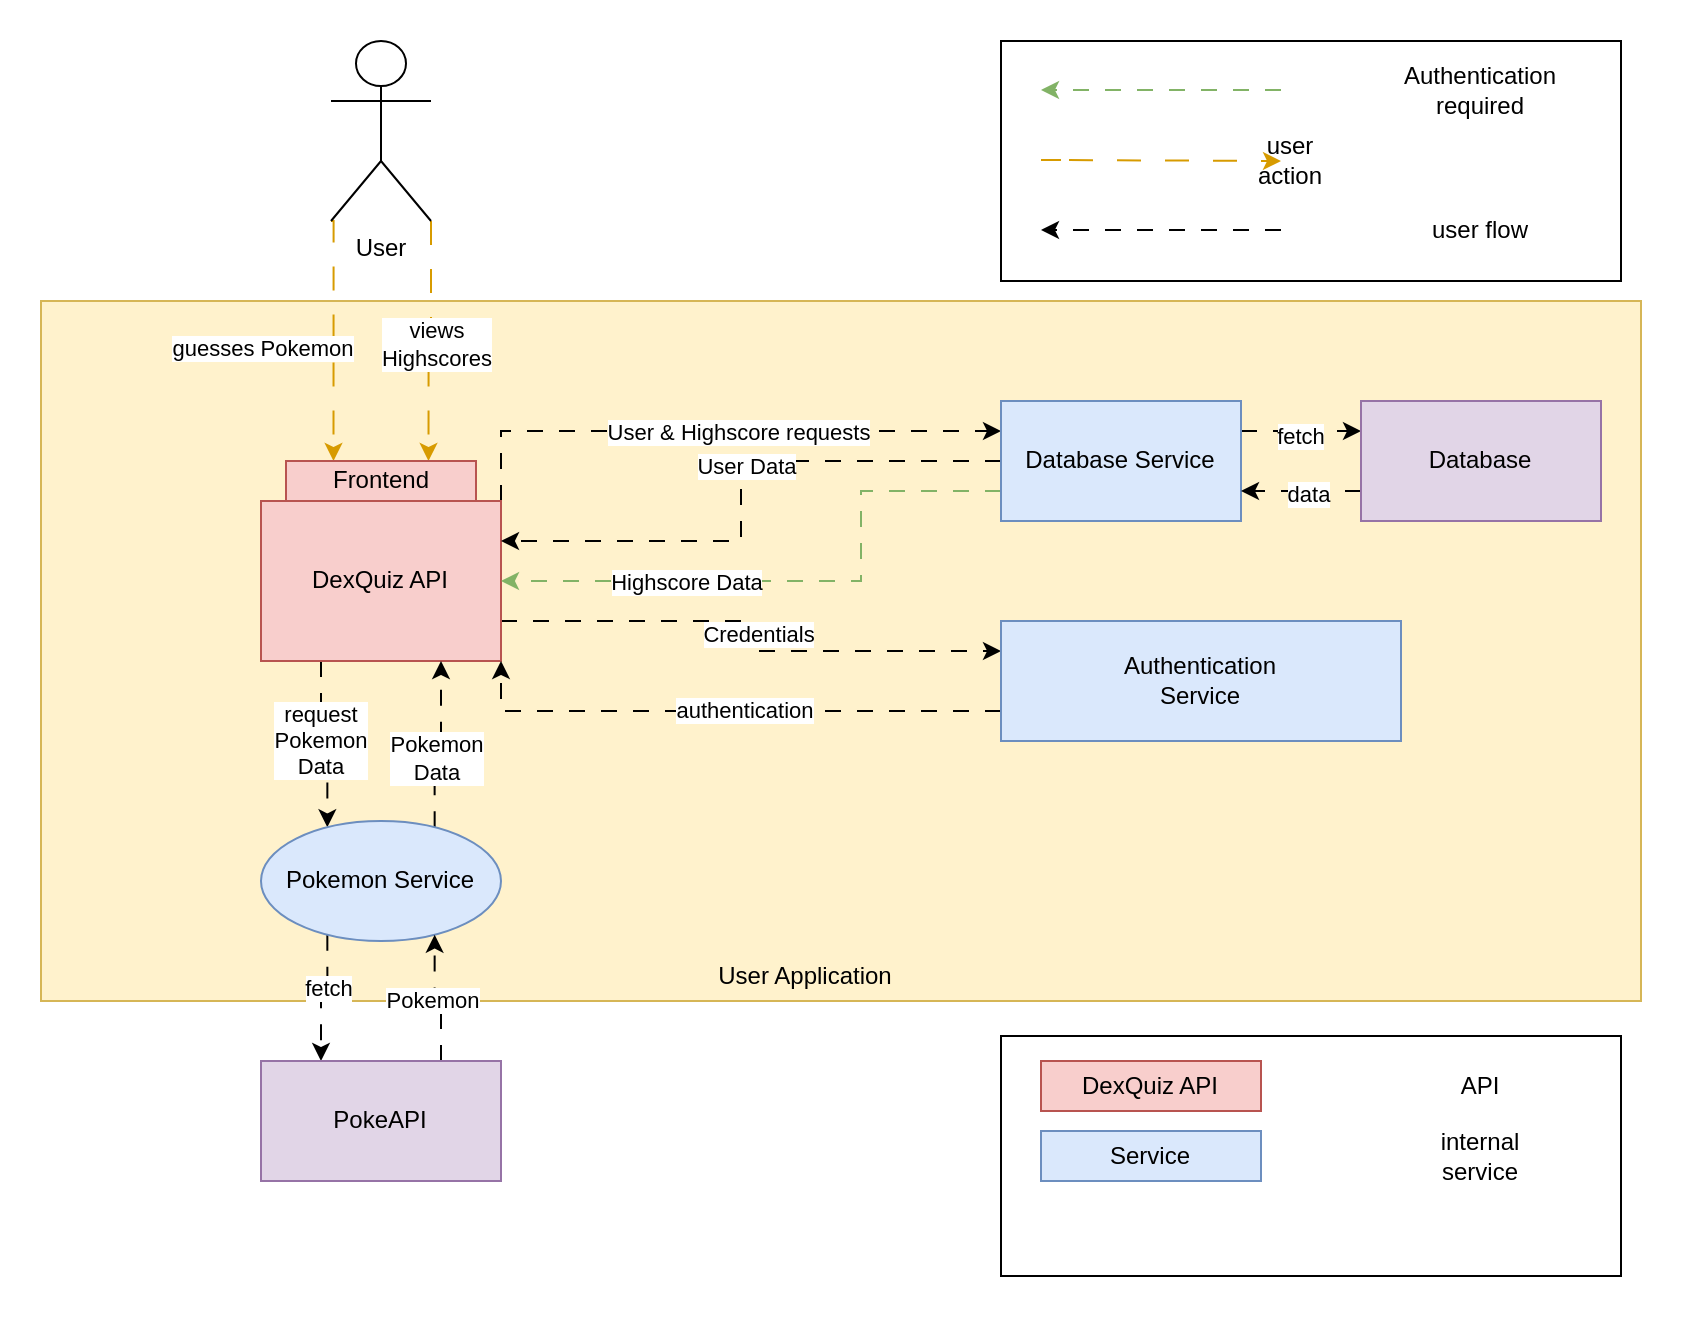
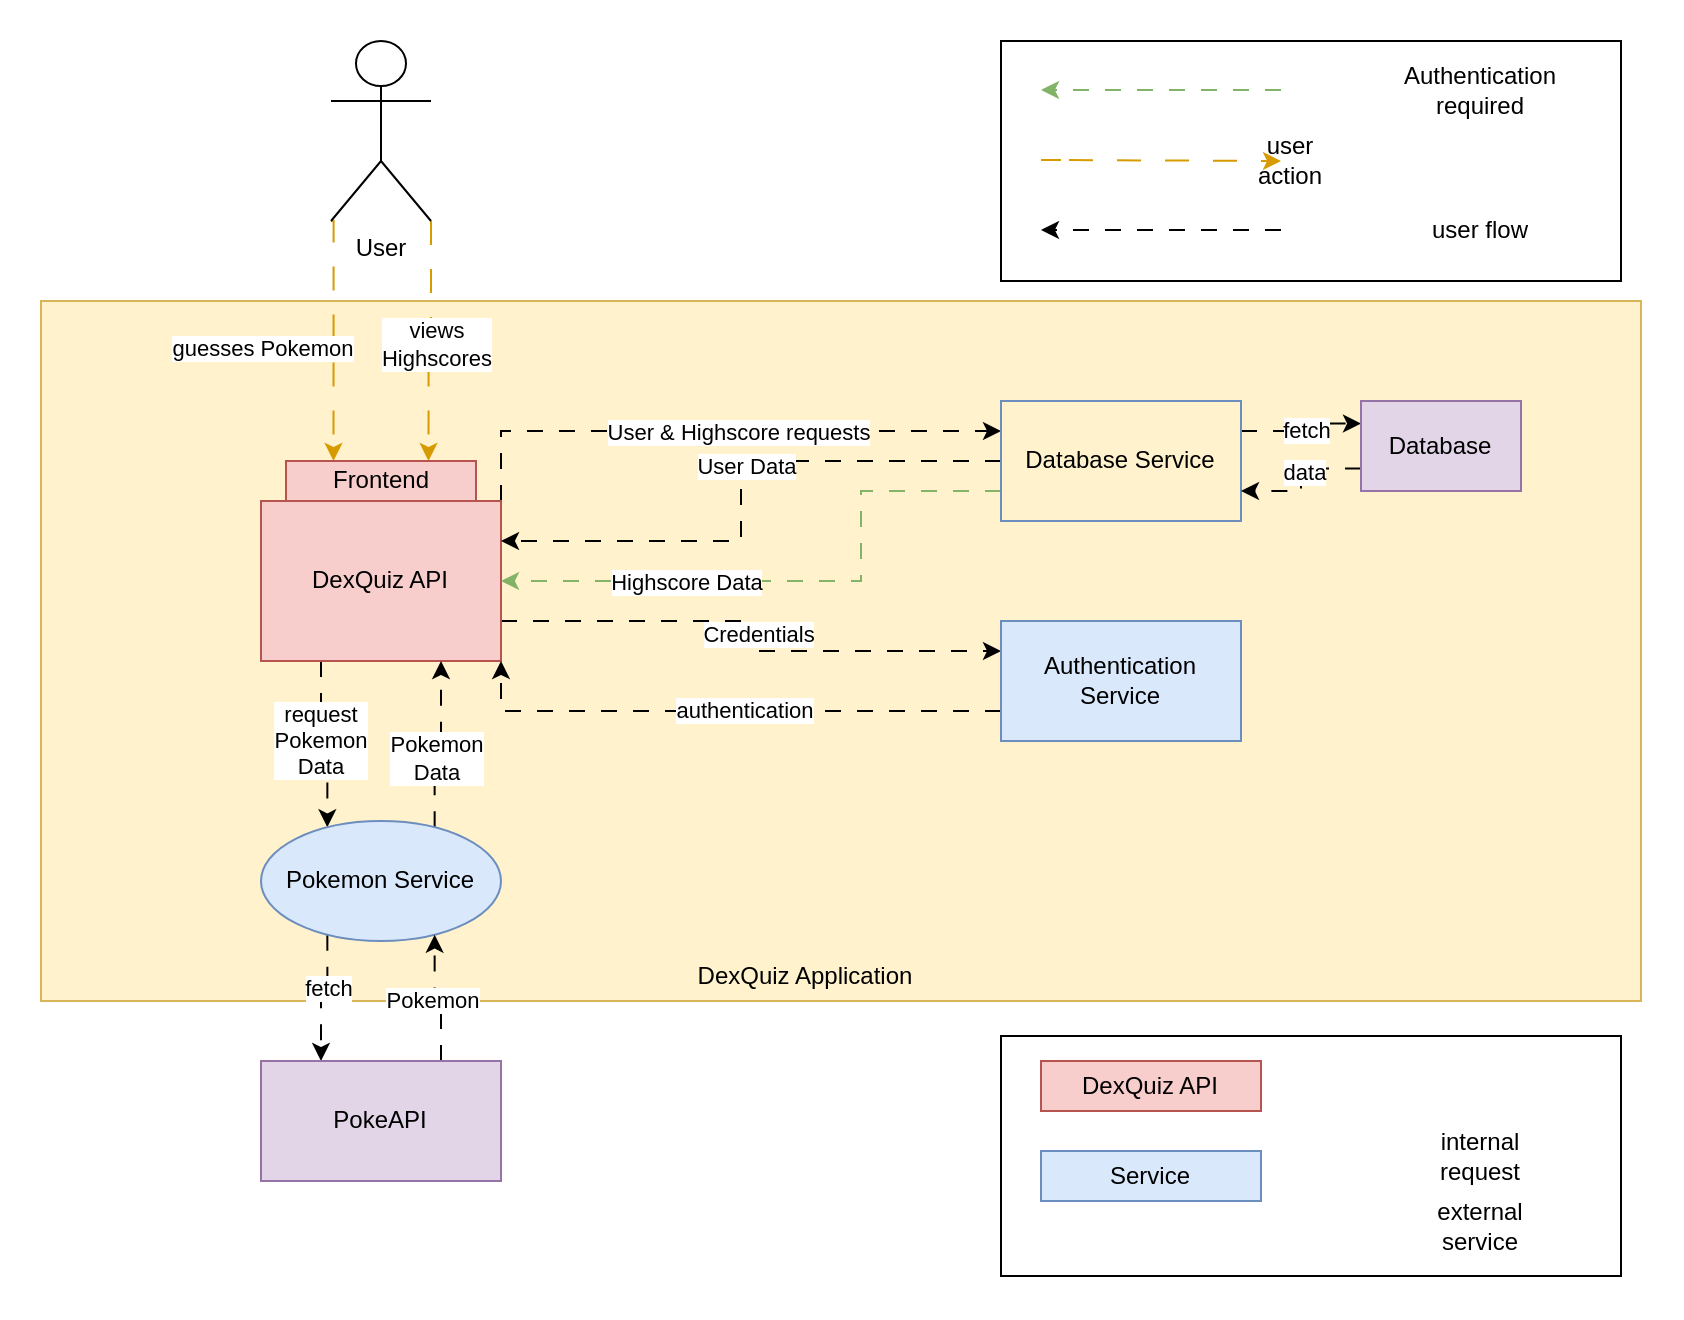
(1121, 461) -> (1121, 461)
(1481, 461) -> (1441, 446)
(1201, 681) -> (1121, 681)
(806, 977) -> (806, 977)
(1481, 1086) -> none
(1151, 1156) -> (1151, 1176)
(1481, 1157) -> (1481, 1157)
none -> (1481, 1226)
